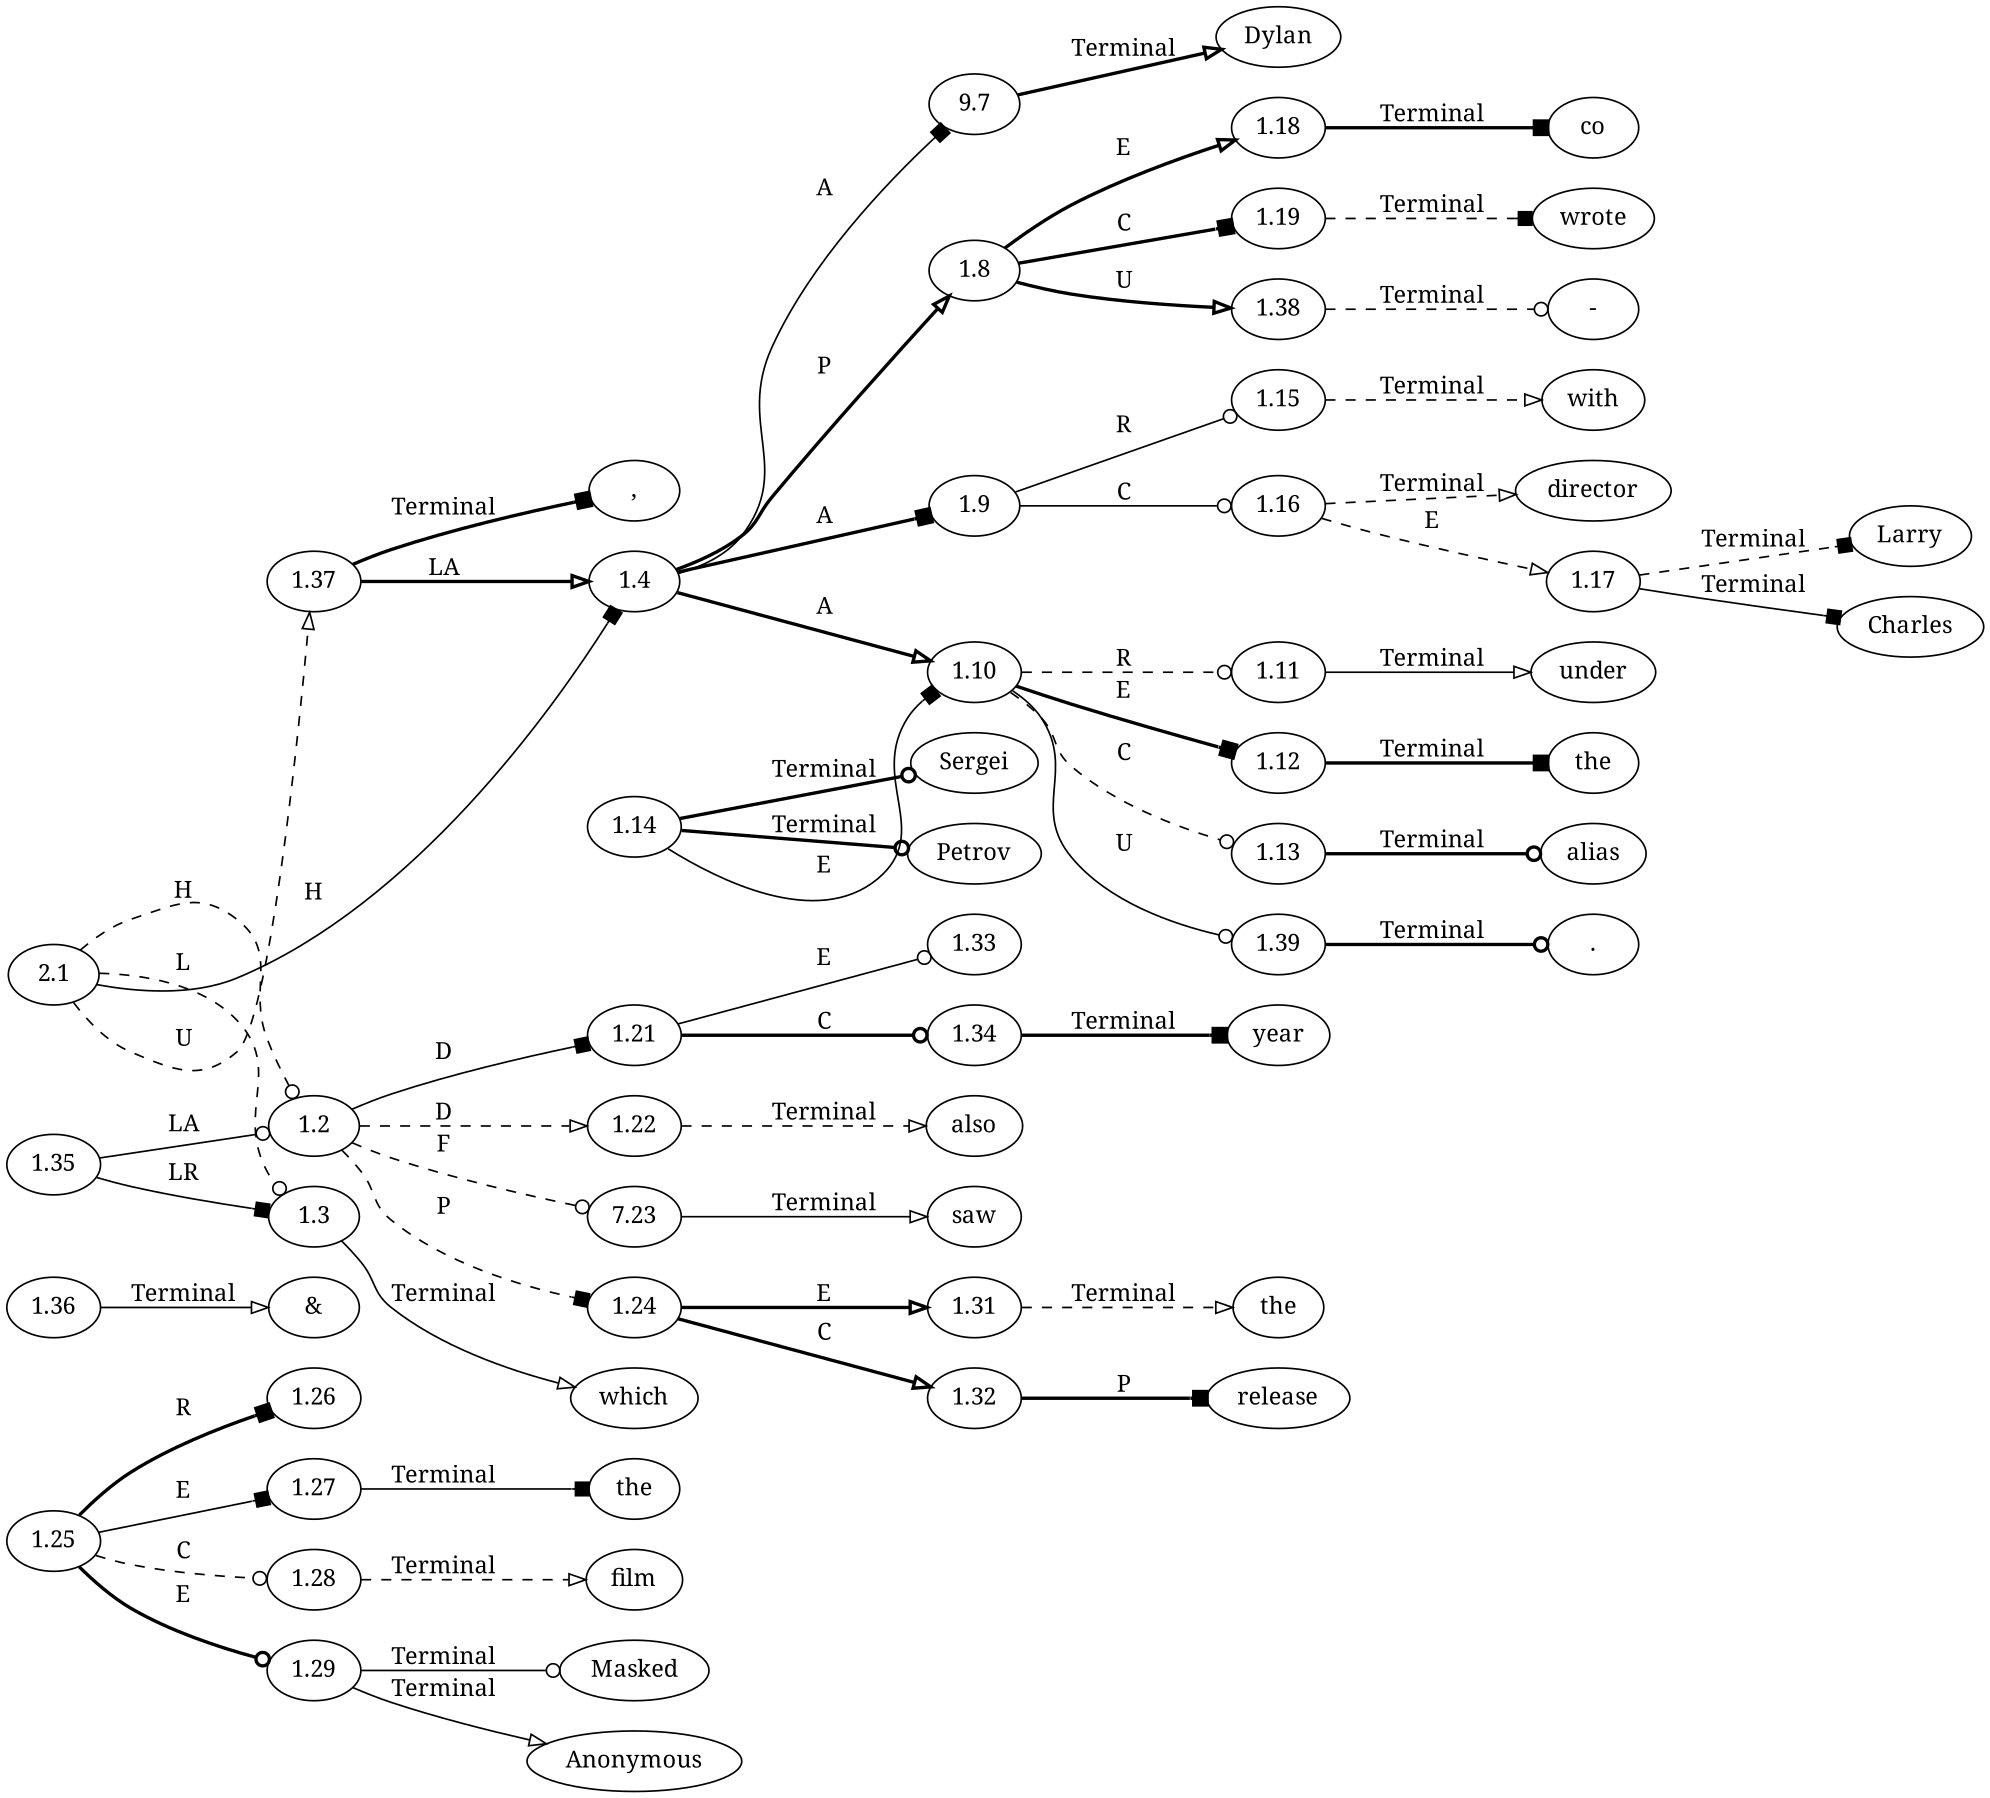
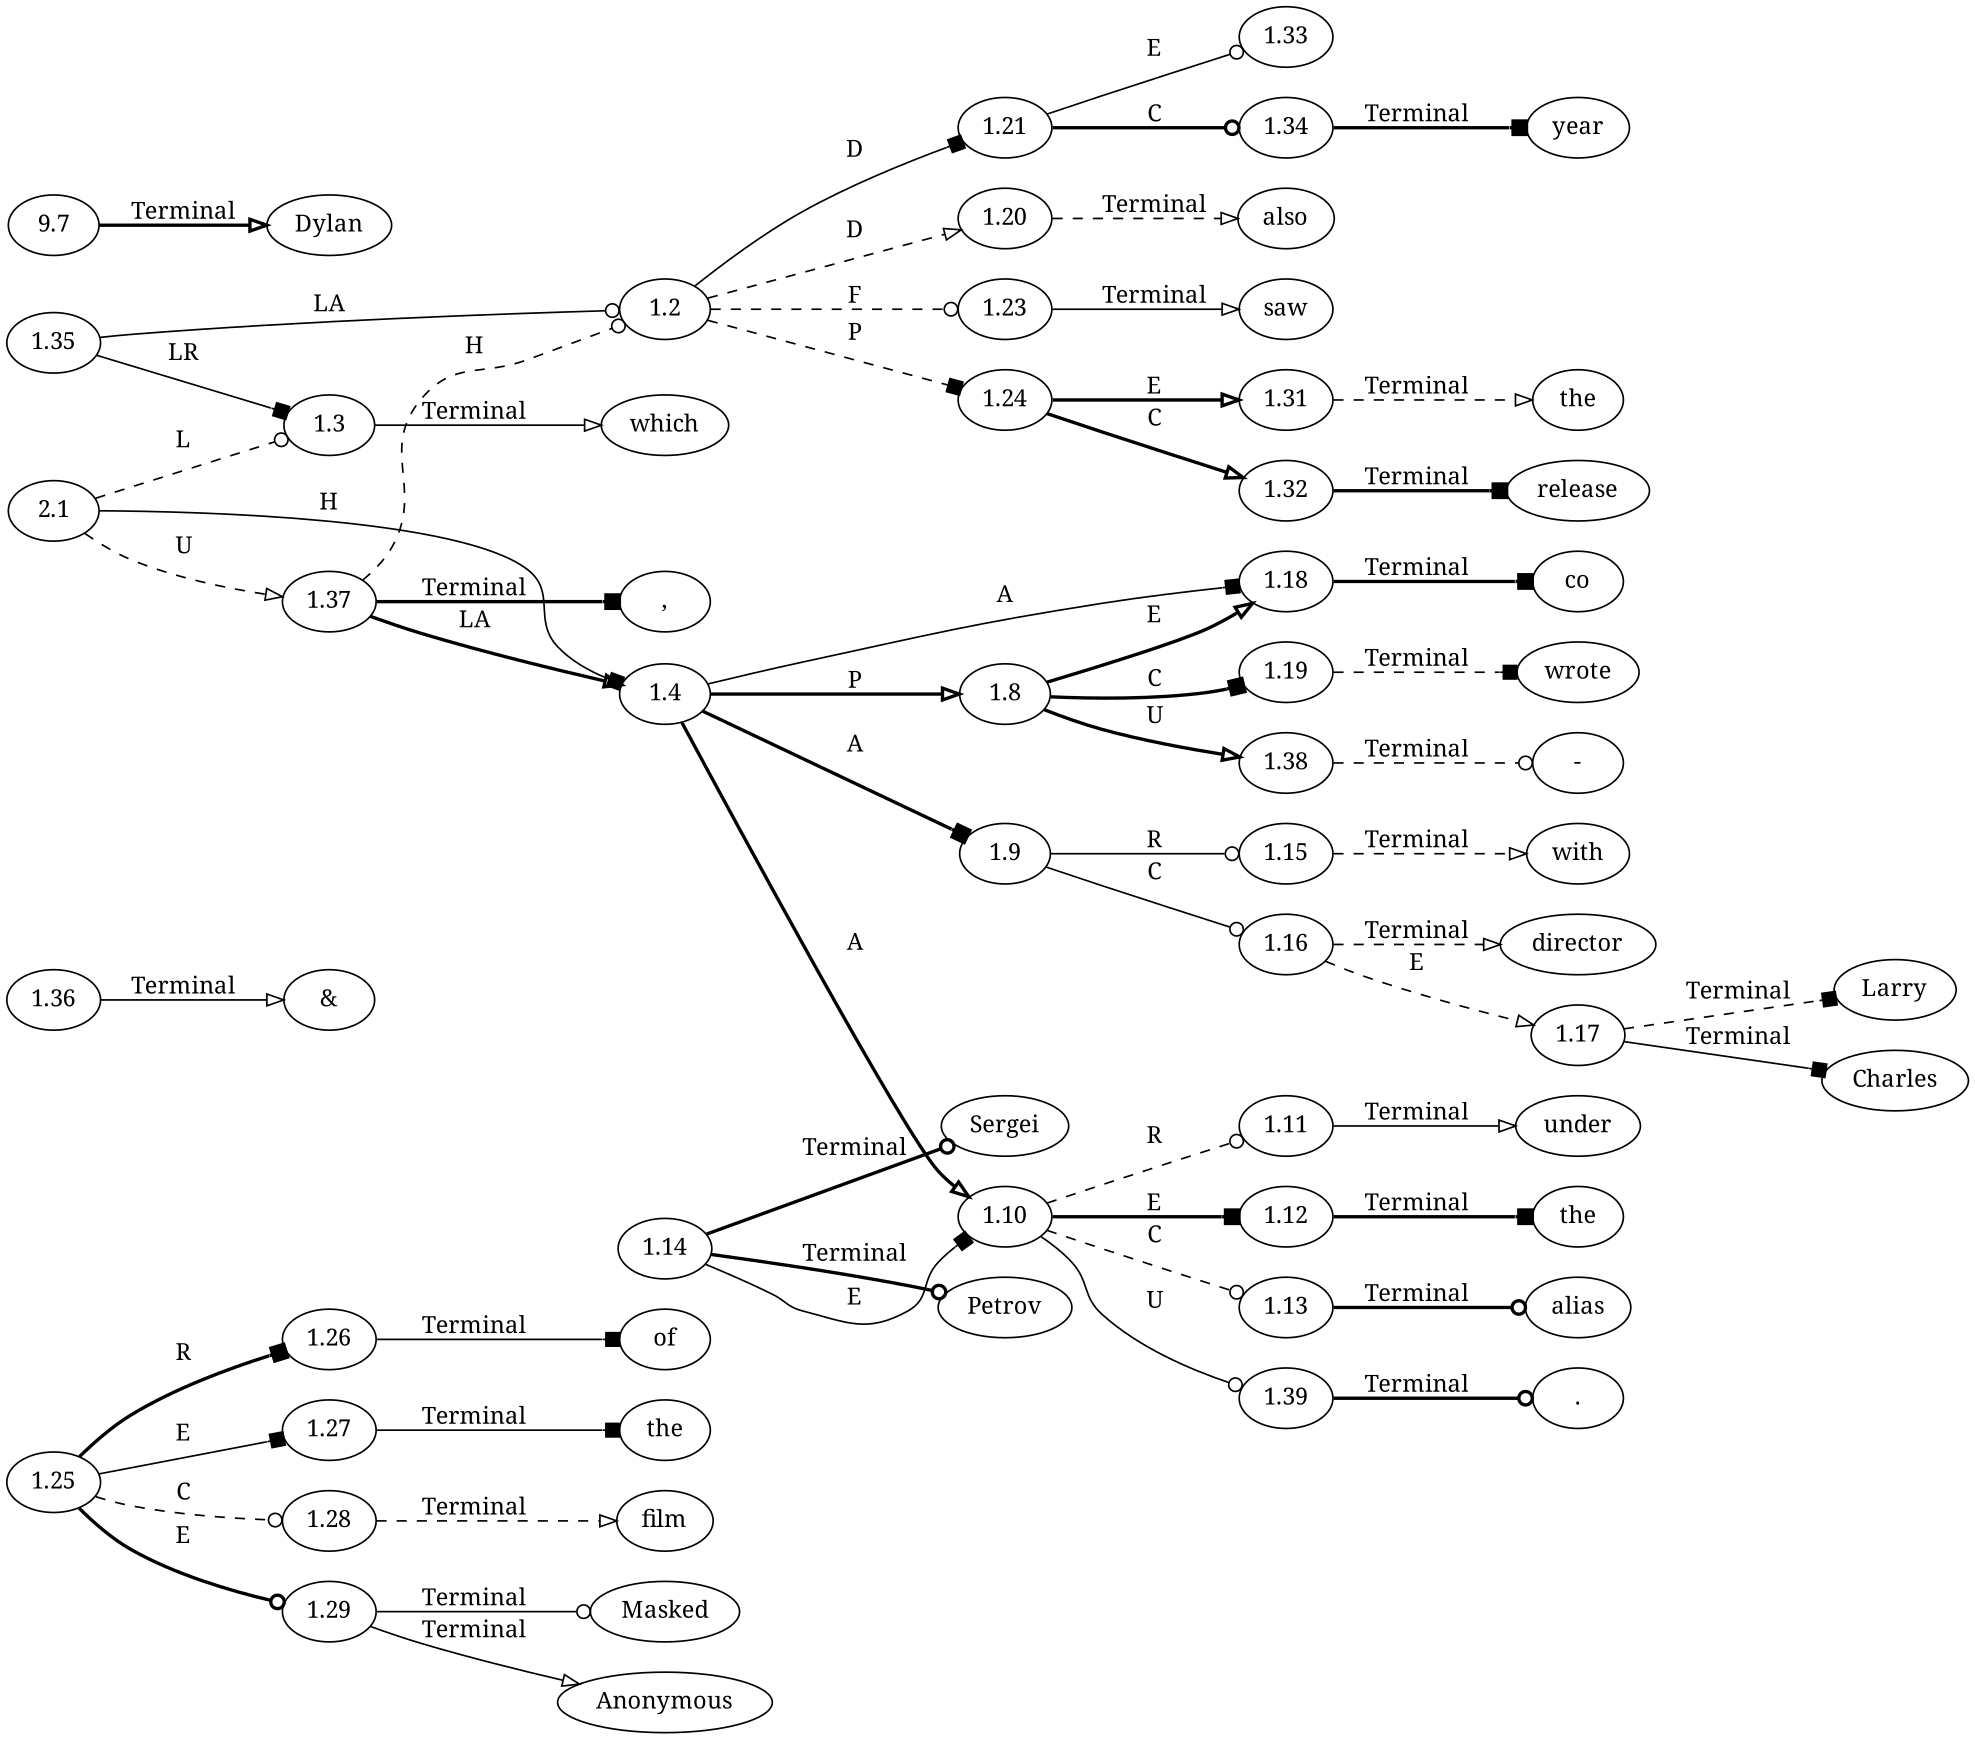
(771, 350) -> (964, 628)
(240, 922) -> (424, 396)
(634, 1126) -> (1005, 218)
(634, 1217) -> (1005, 309)
none -> (665, 1339)
(1124, 1386) -> (1417, 478)
